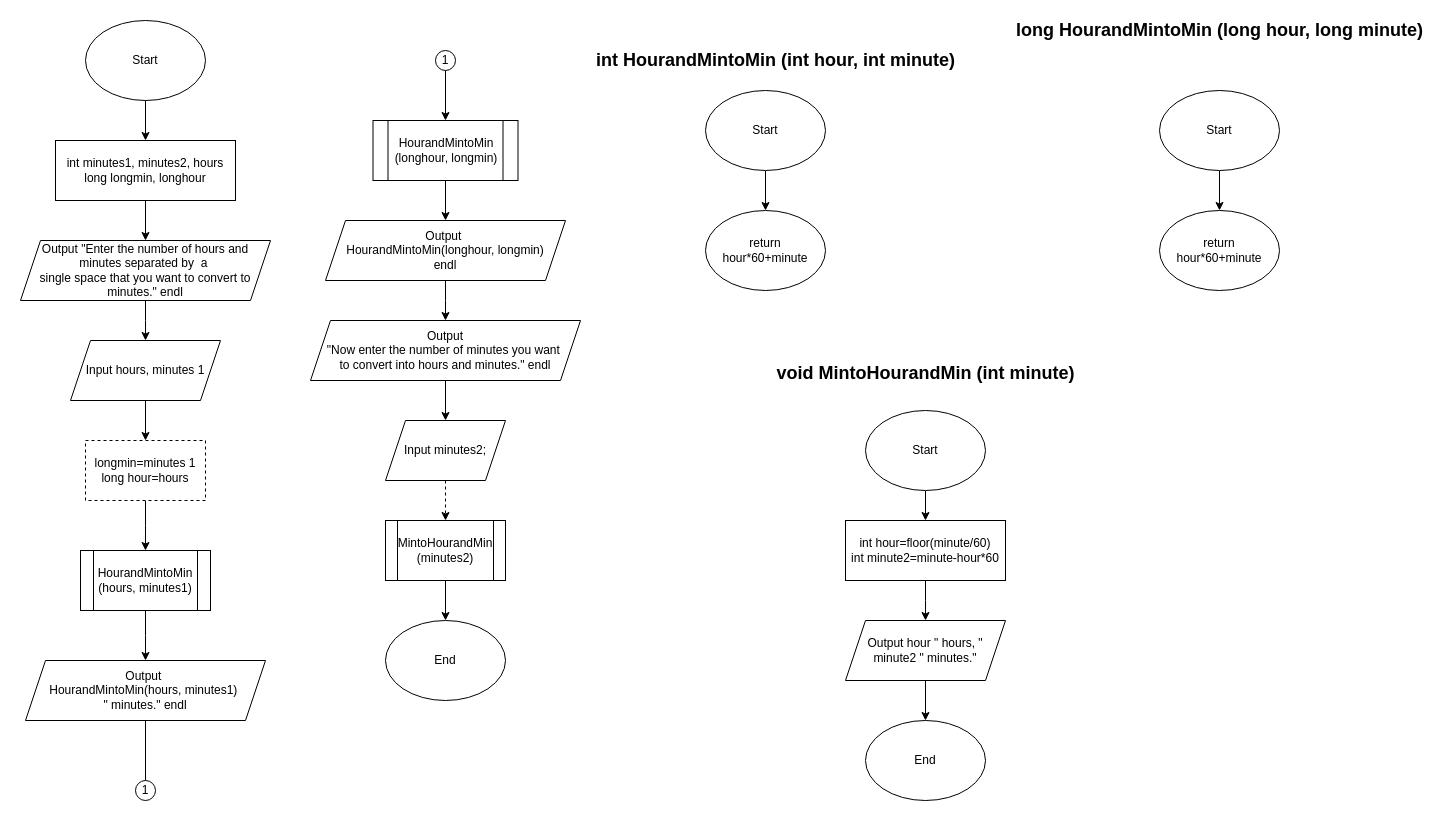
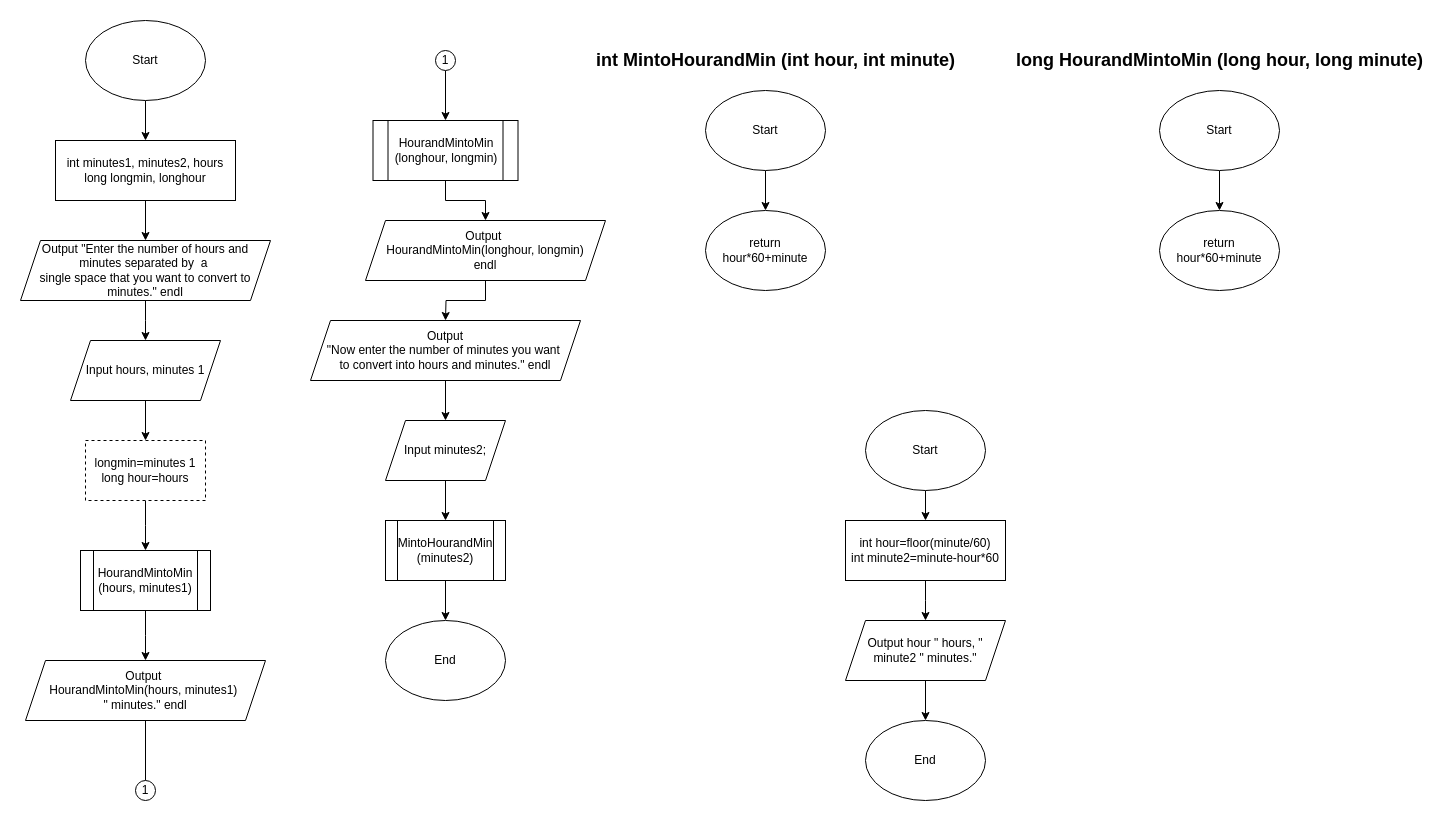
(1220, 31) -> (1220, 61)
(776, 61) -> (776, 61)
(446, 251) -> (486, 251)
(926, 374) -> none
(446, 497) -> (446, 497)
